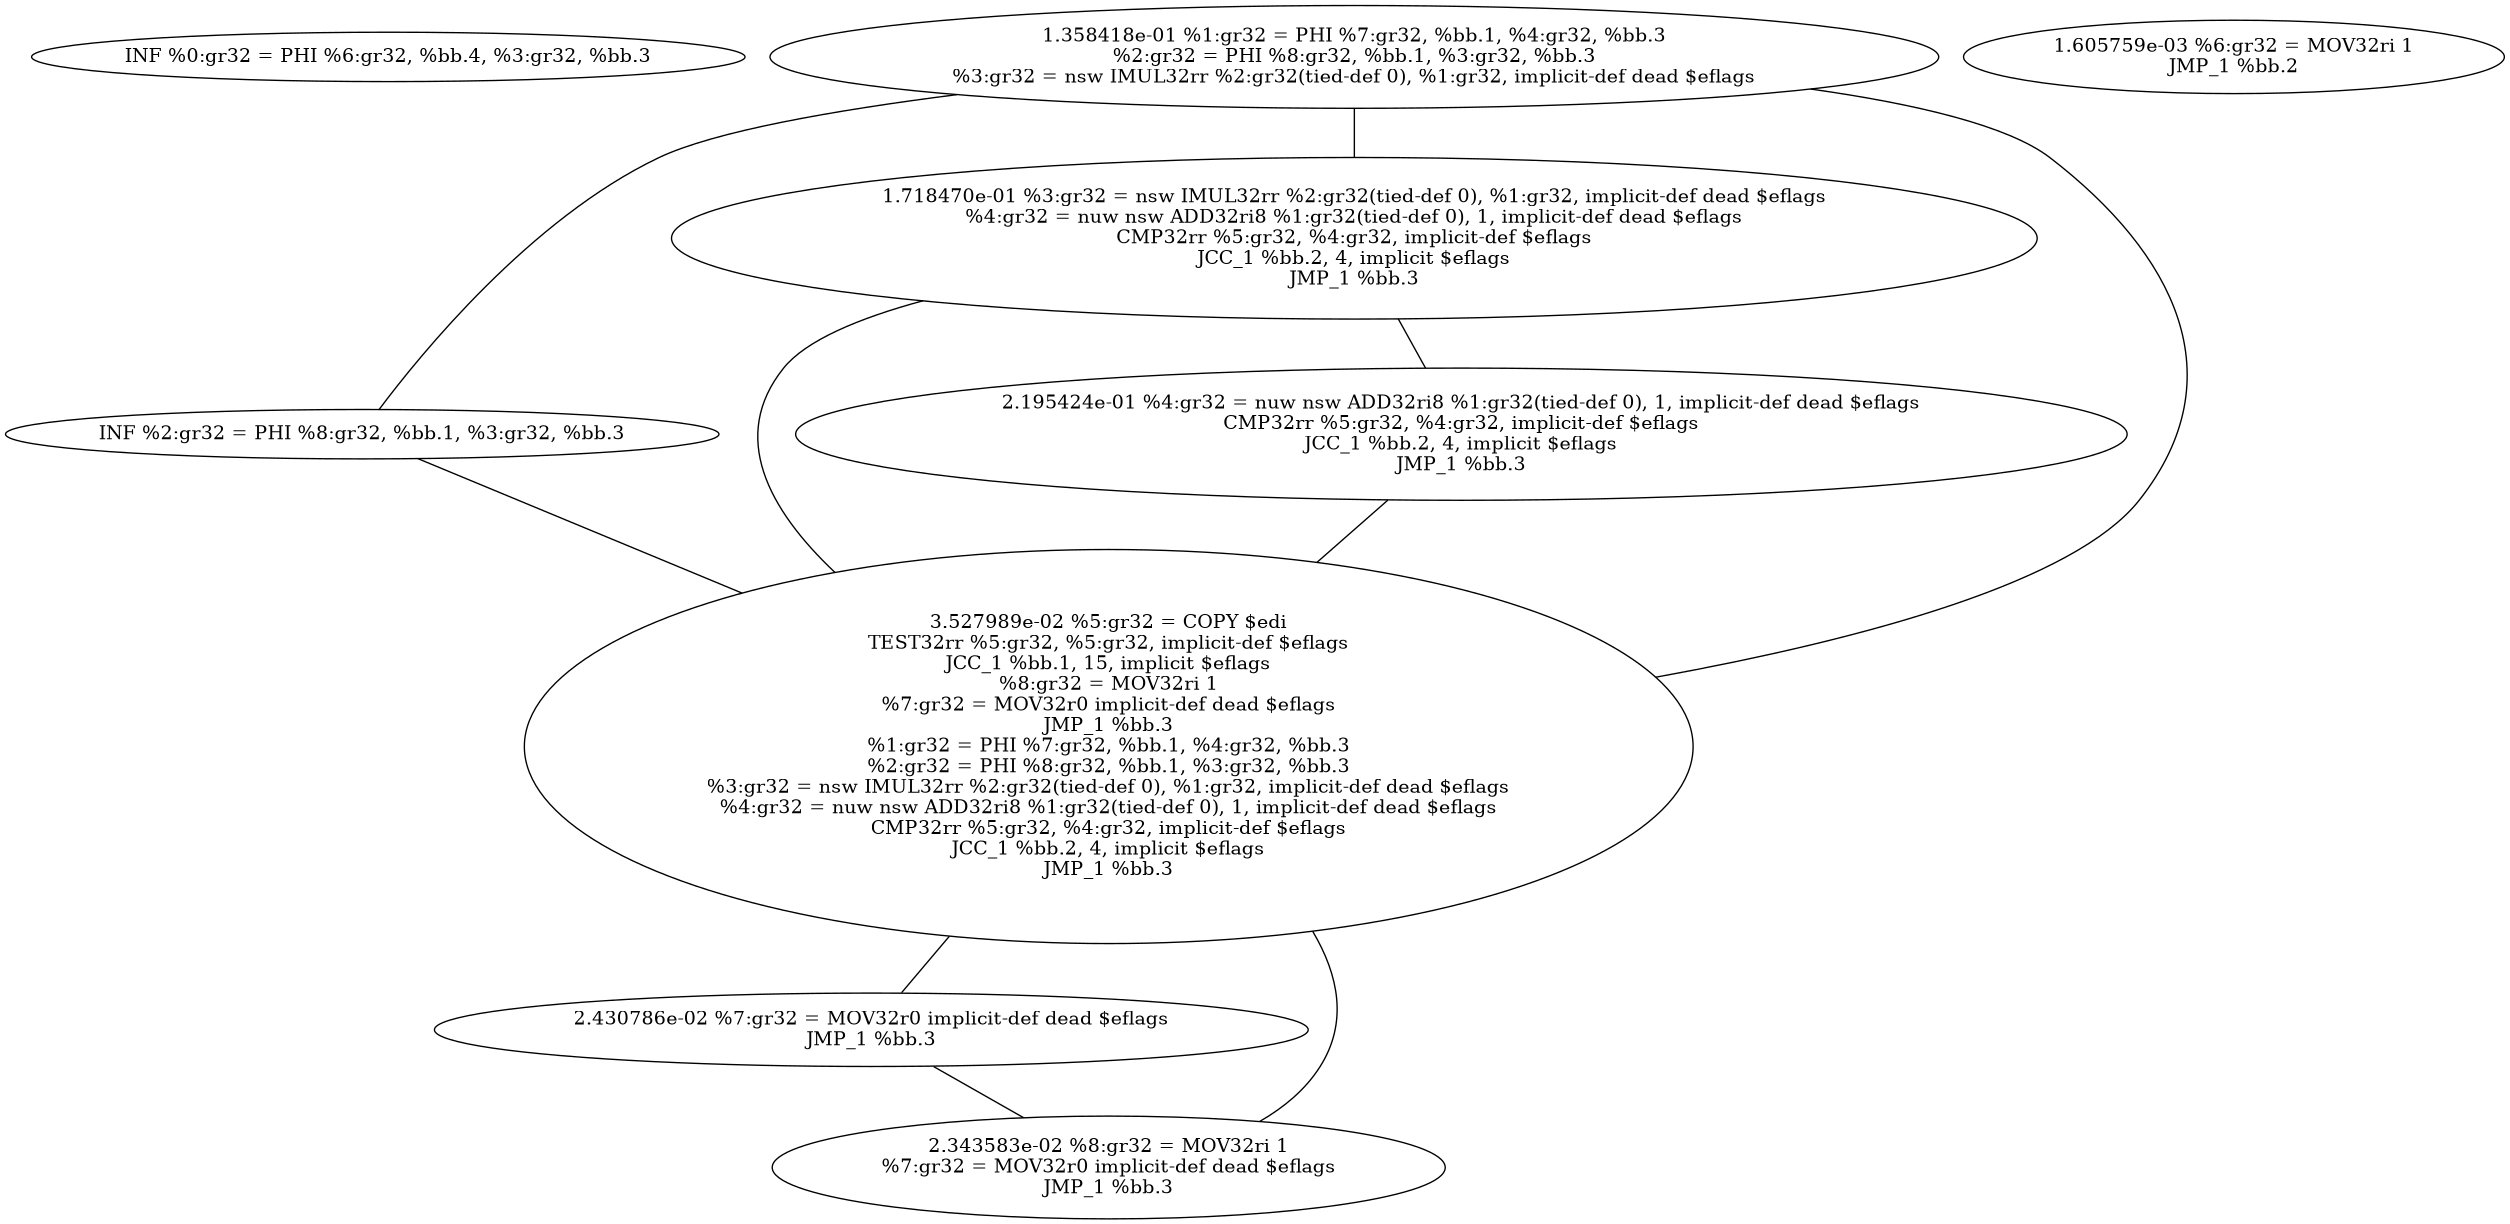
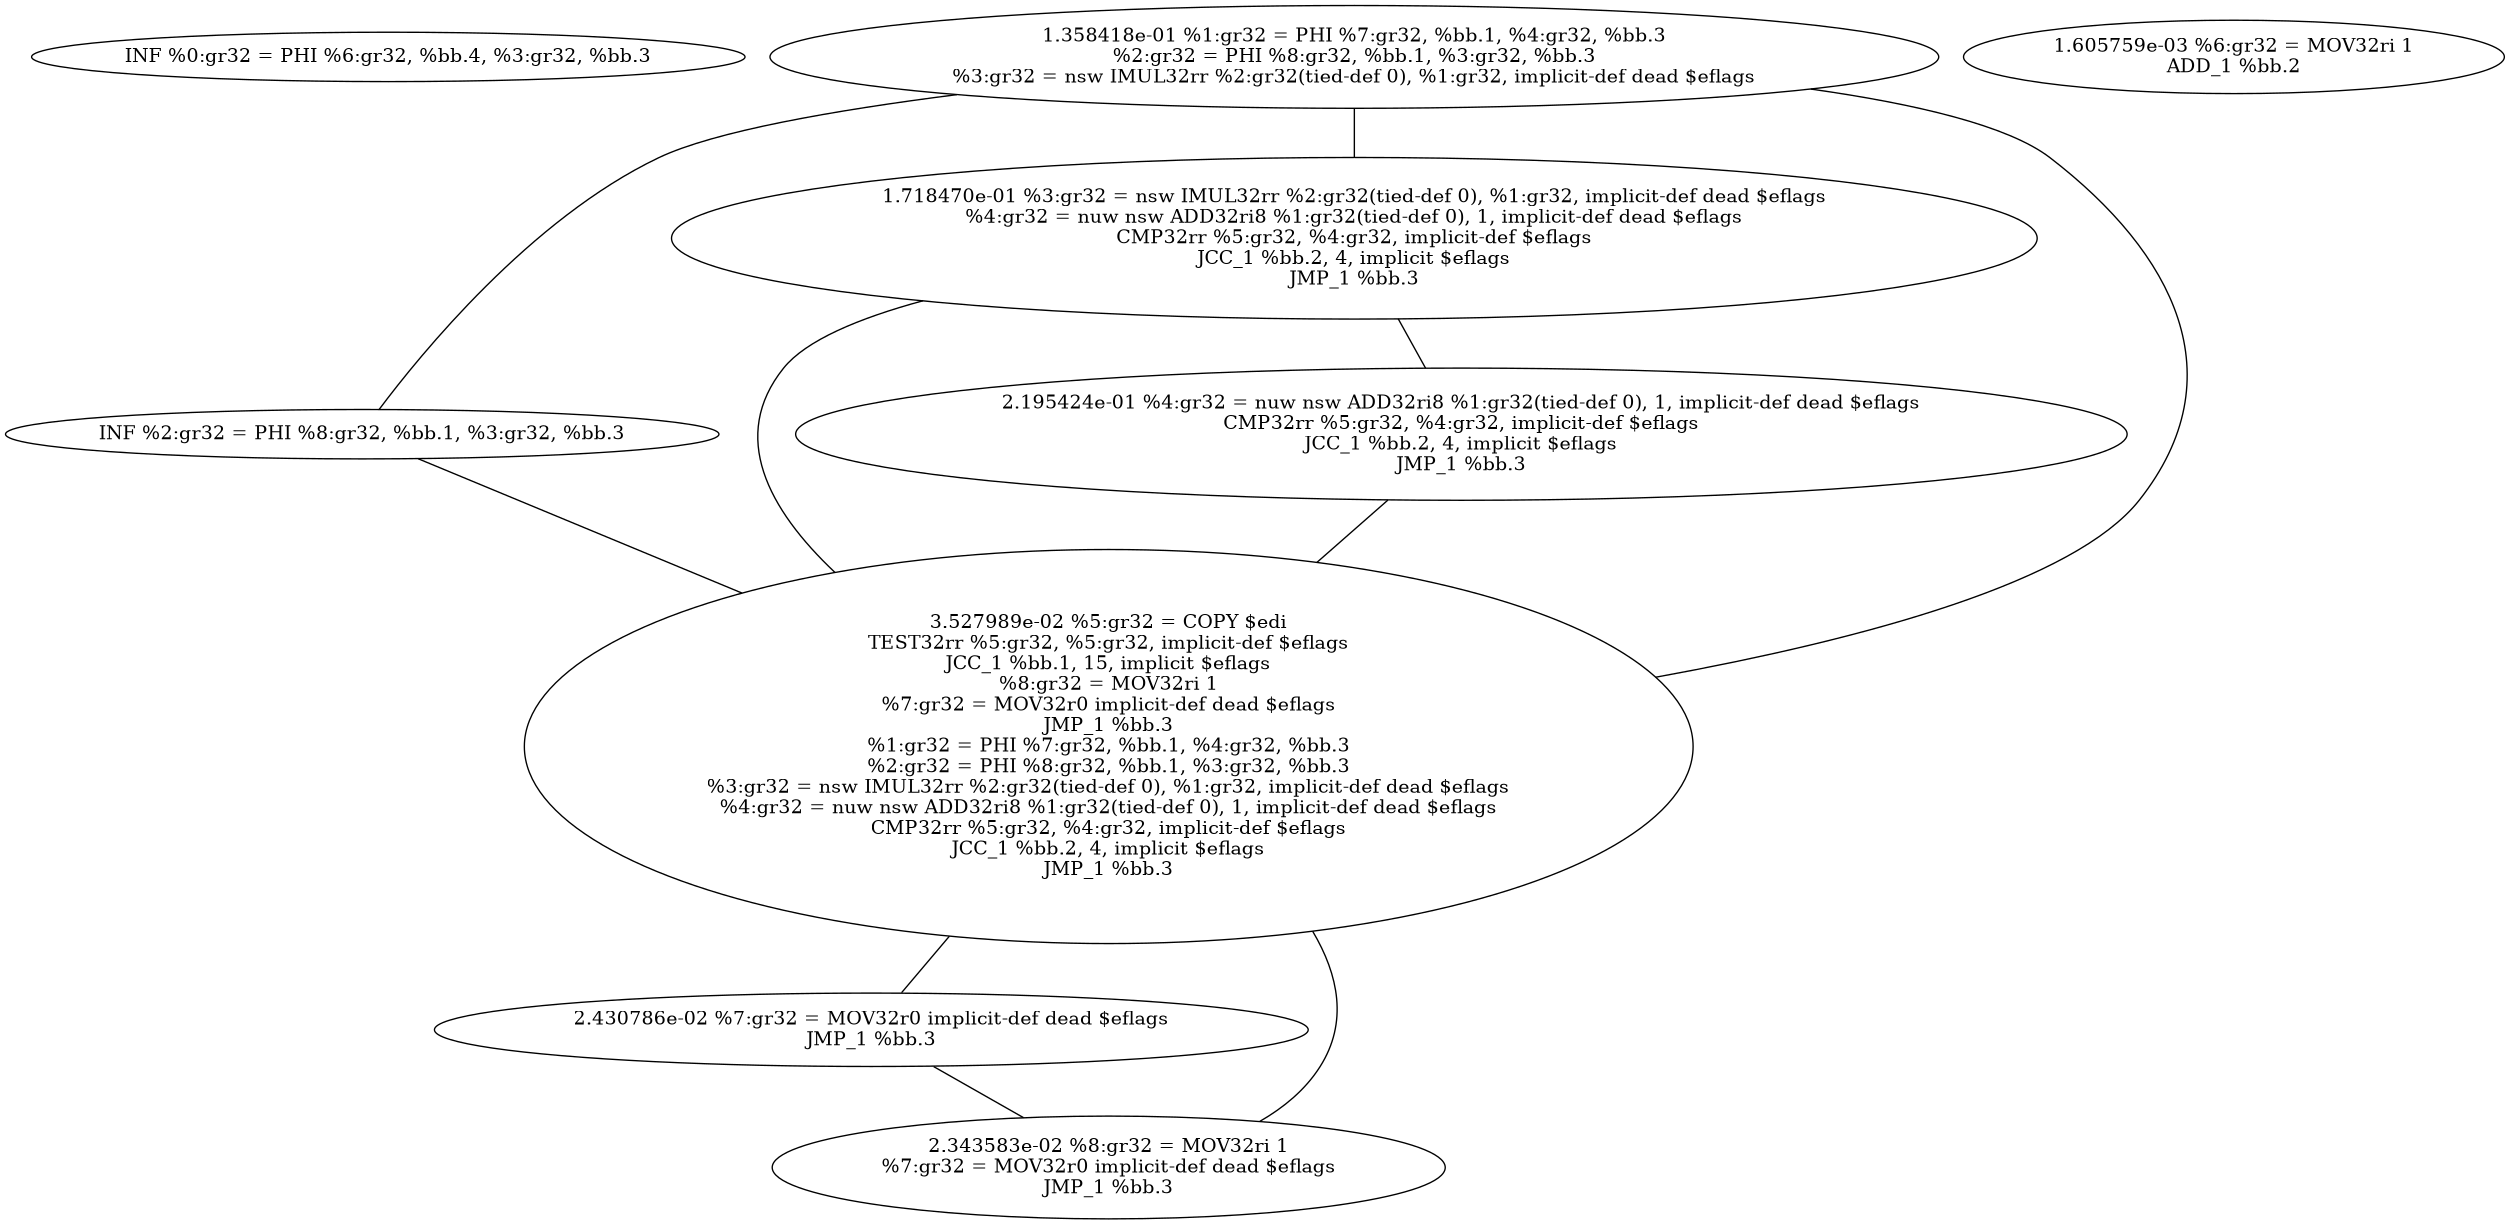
(2234, 57) -> (2234, 57)
